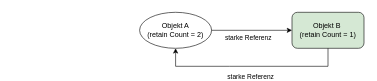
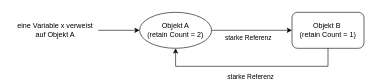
none -> (55, 30)
none -> (134, 30)
(328, 30) -> (328, 30)
